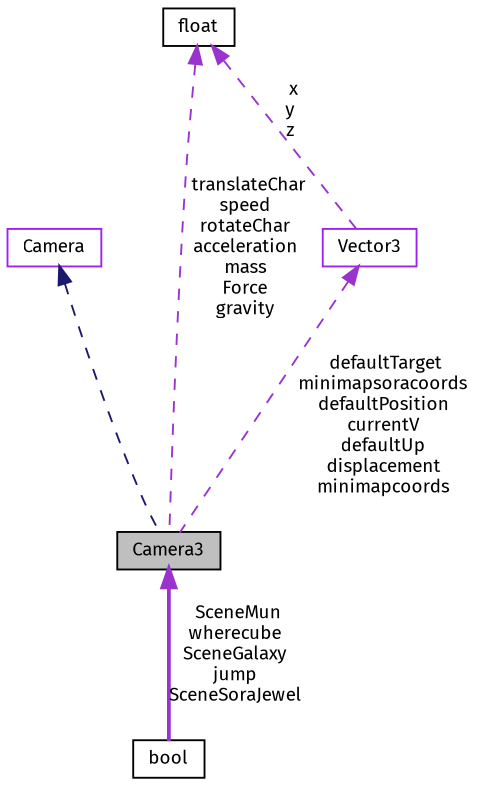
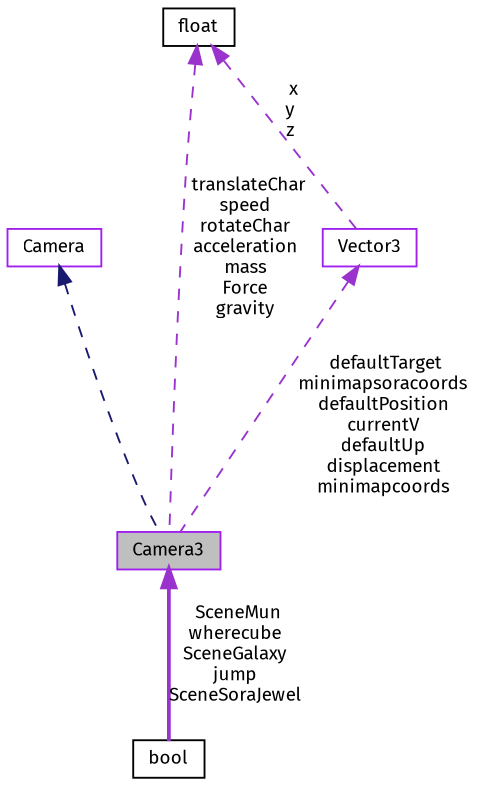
(169, 551) -> (169, 551)
